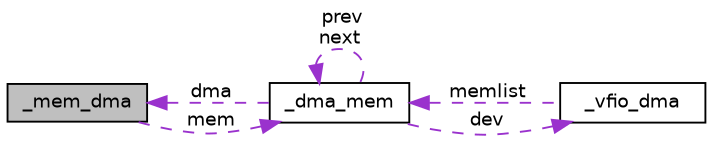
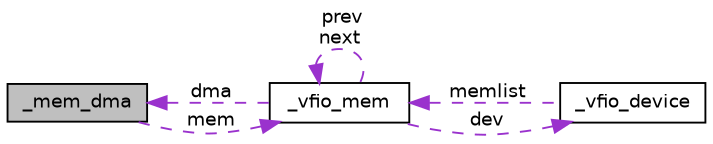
(340, 103) -> (340, 103)
(633, 103) -> (633, 103)
